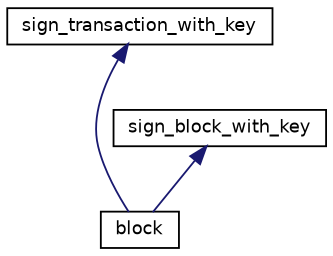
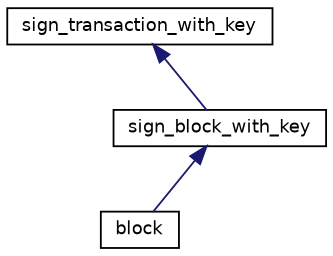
(97, 137) -> (186, 85)
